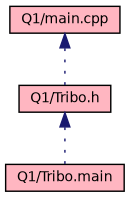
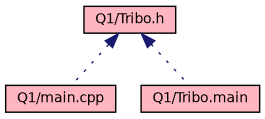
(65, 67) -> (90, 65)
